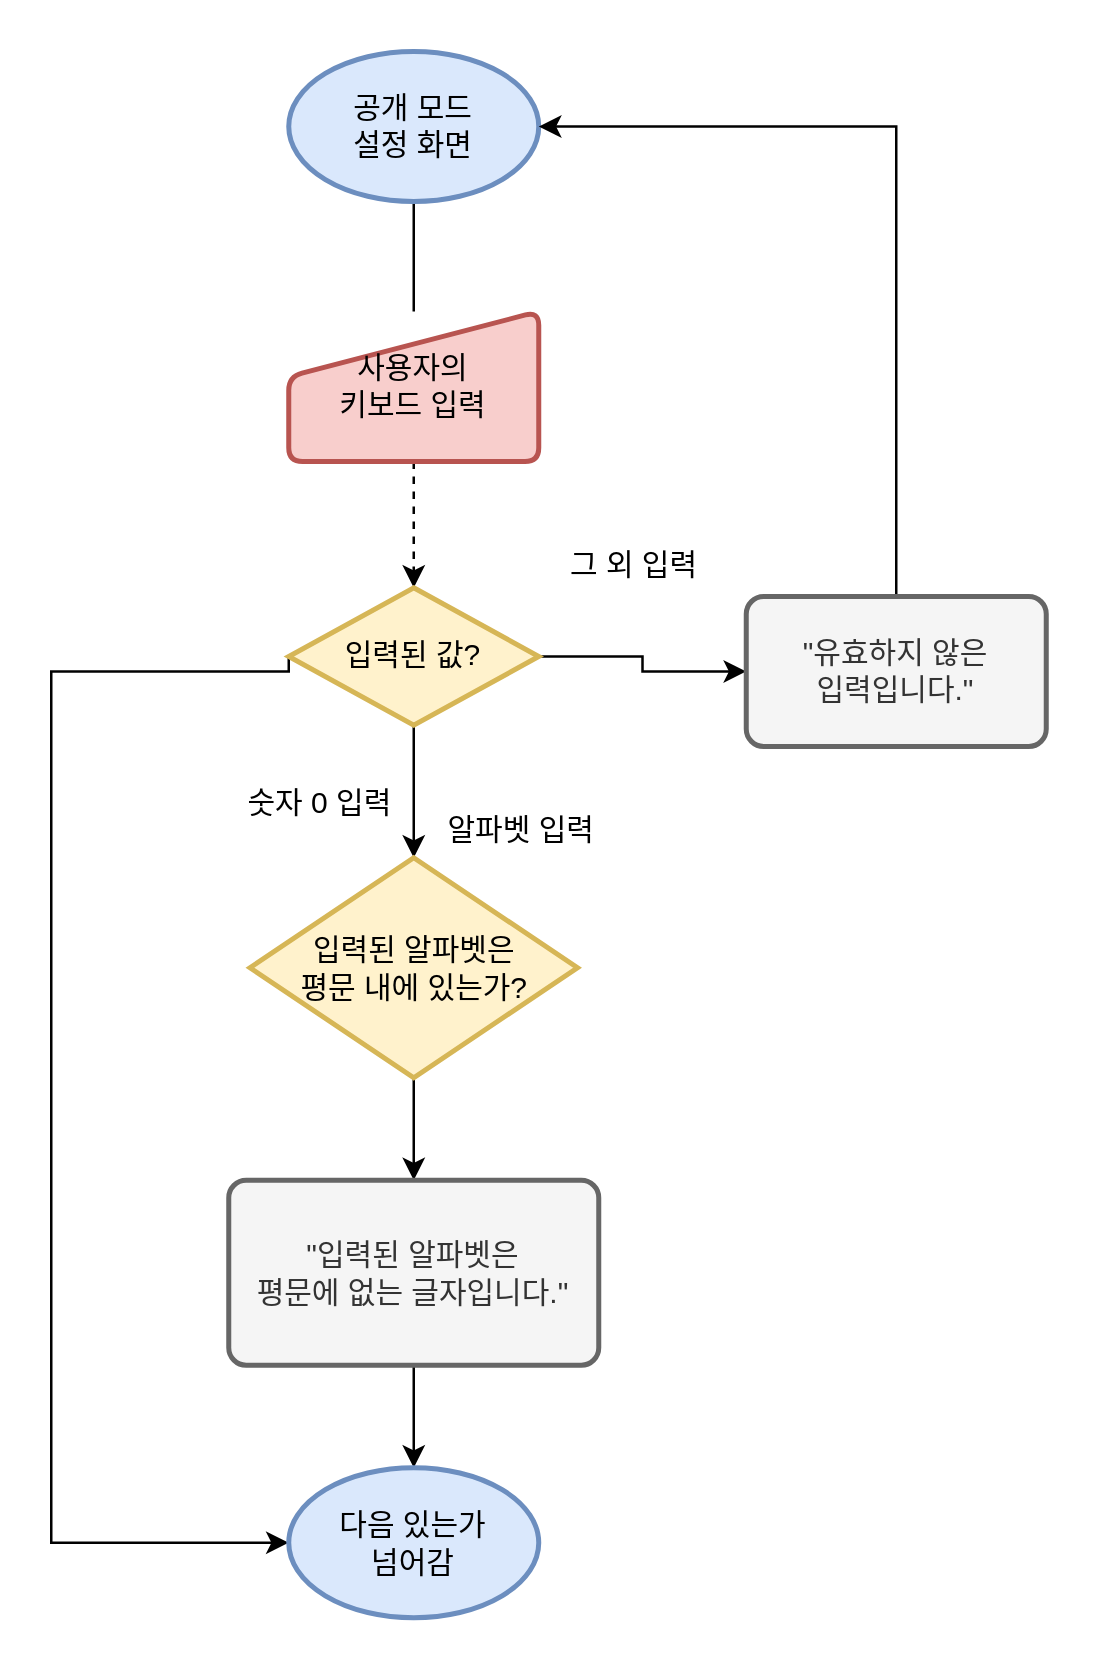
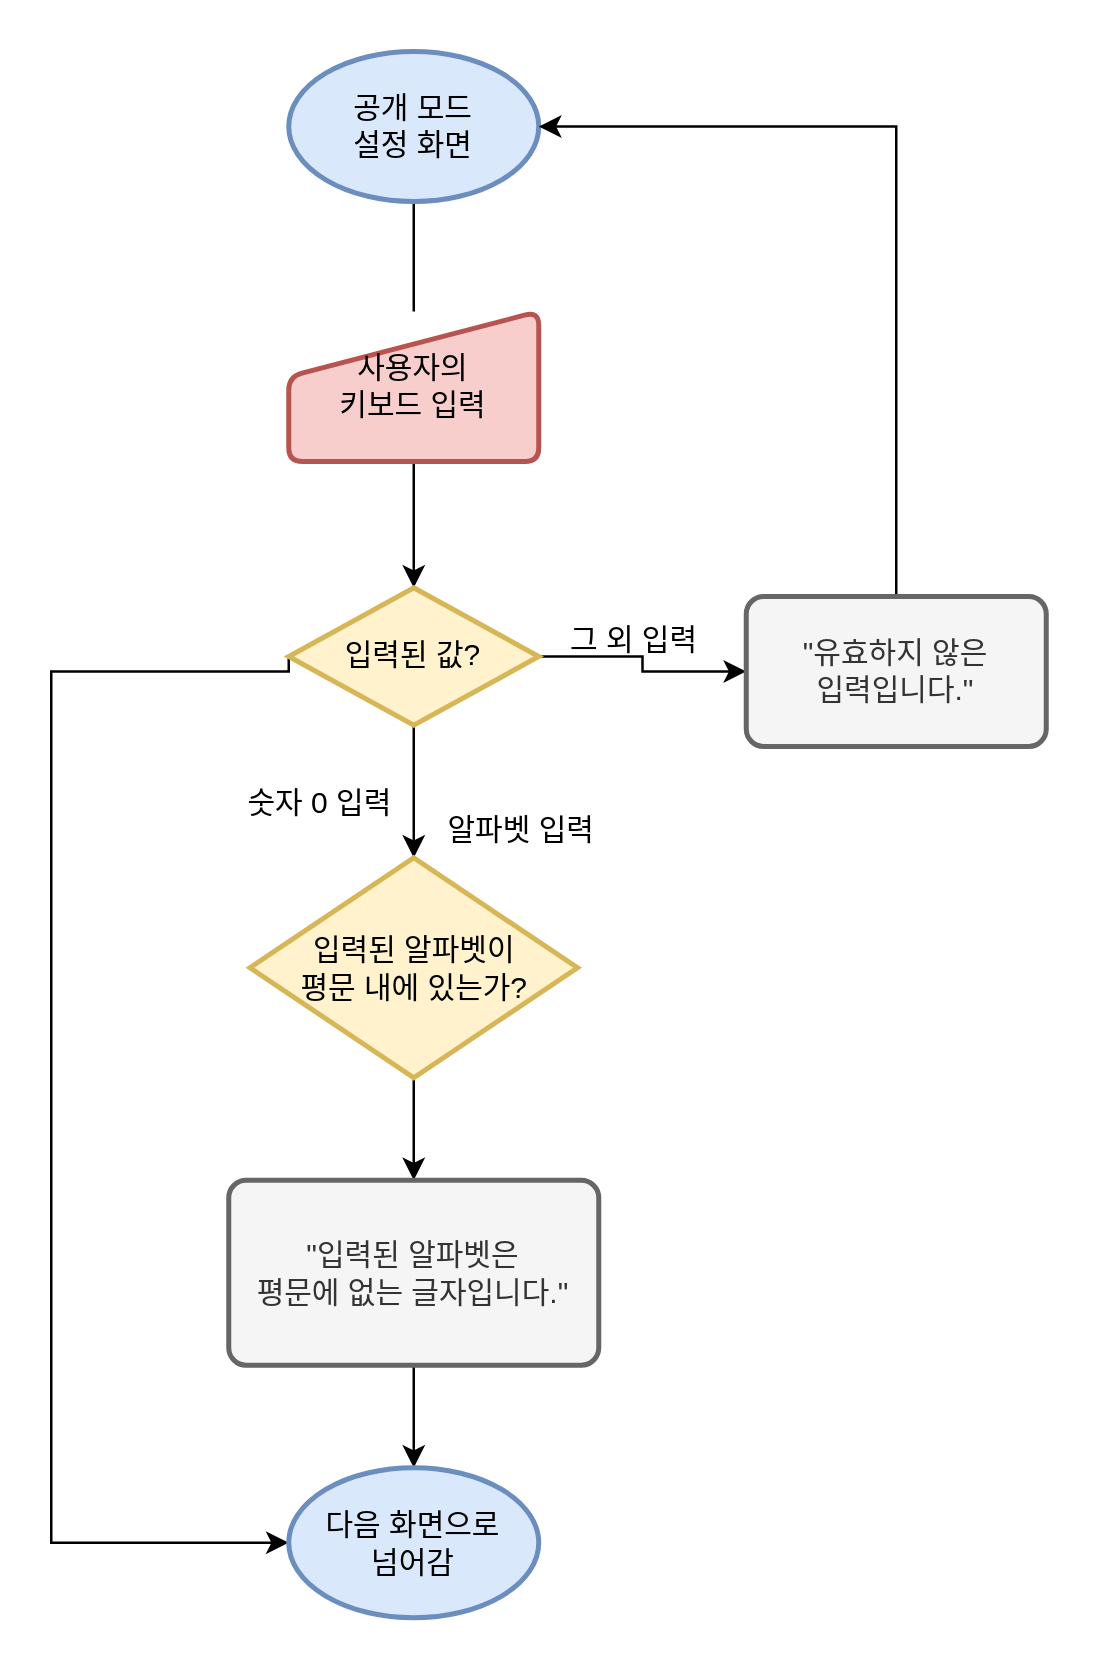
(414, 516) -> (414, 516)
(648, 559) -> (648, 634)
(415, 969) -> (415, 969)
(414, 1544) -> (414, 1544)
